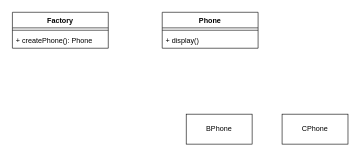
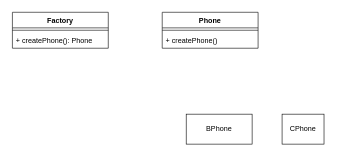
(185, 41) -> (195, 41)
(315, 129) -> (303, 129)
